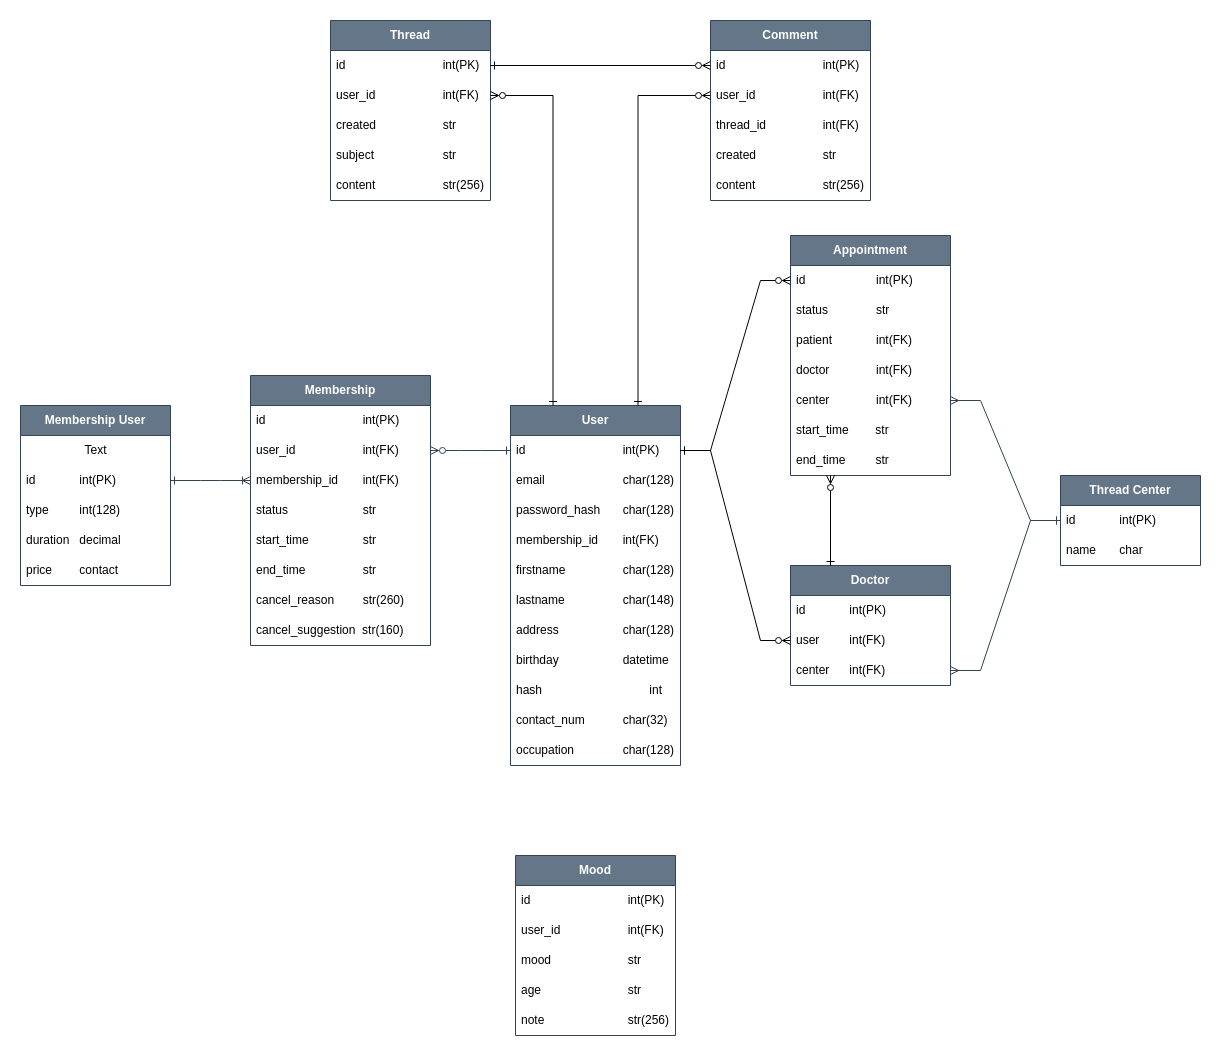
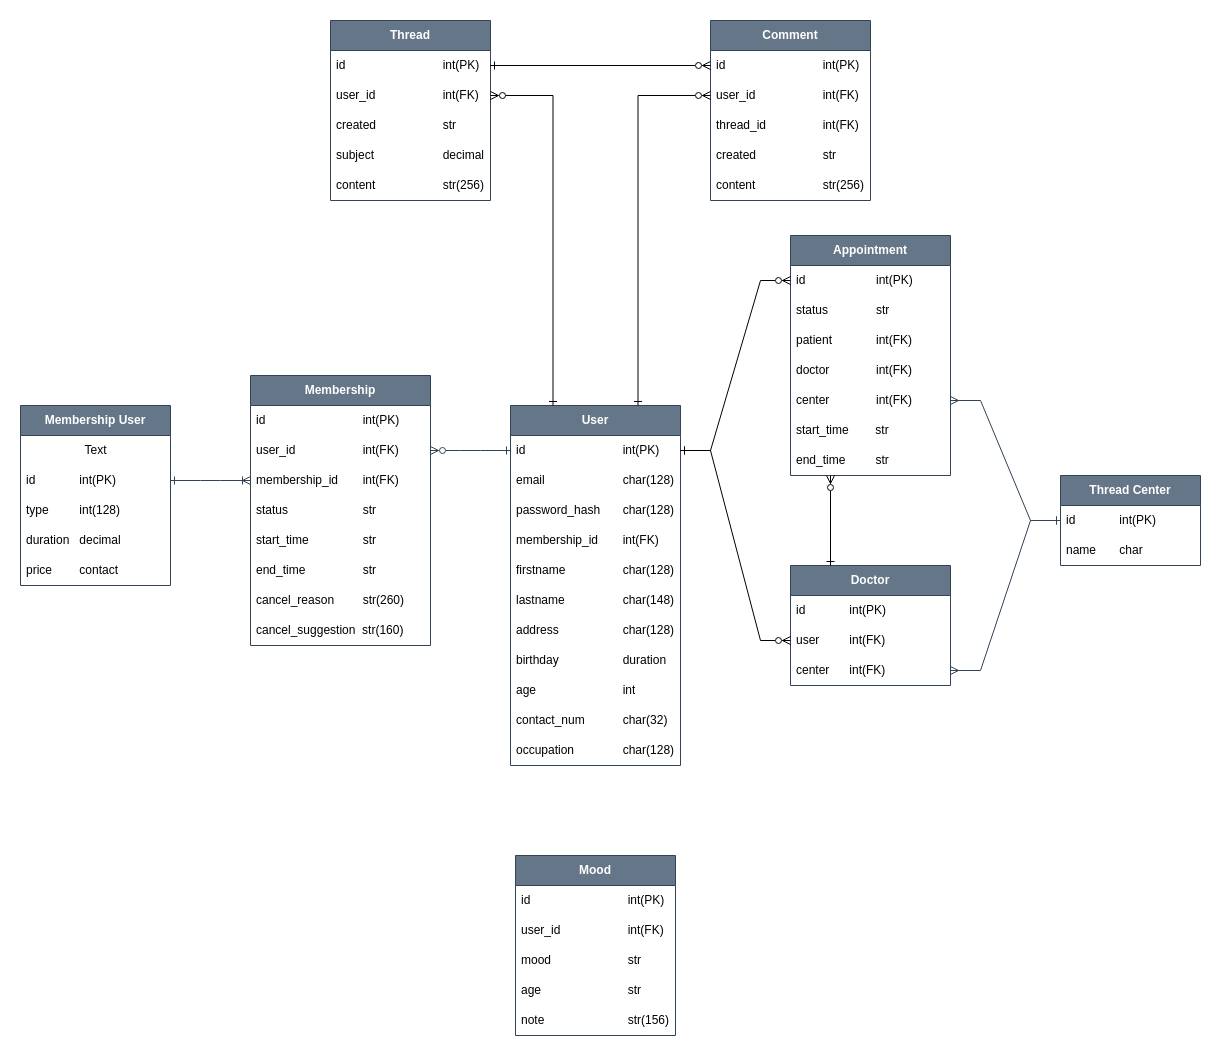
(387, 156) -> (397, 156)
(577, 661) -> (577, 661)
(552, 691) -> (549, 691)
(579, 1021) -> (579, 1021)
